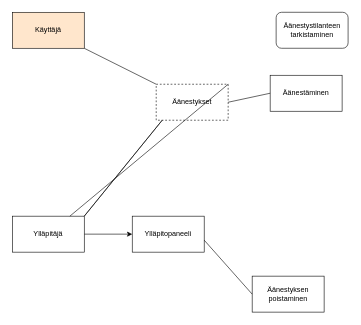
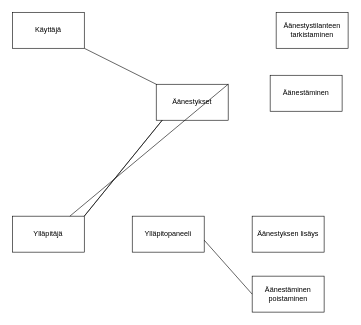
(48, 30) -> (48, 30)
(312, 30) -> (312, 30)
(249, 98) -> none
(192, 102) -> (192, 102)
(126, 234) -> none
none -> (288, 234)
(288, 294) -> (288, 294)
